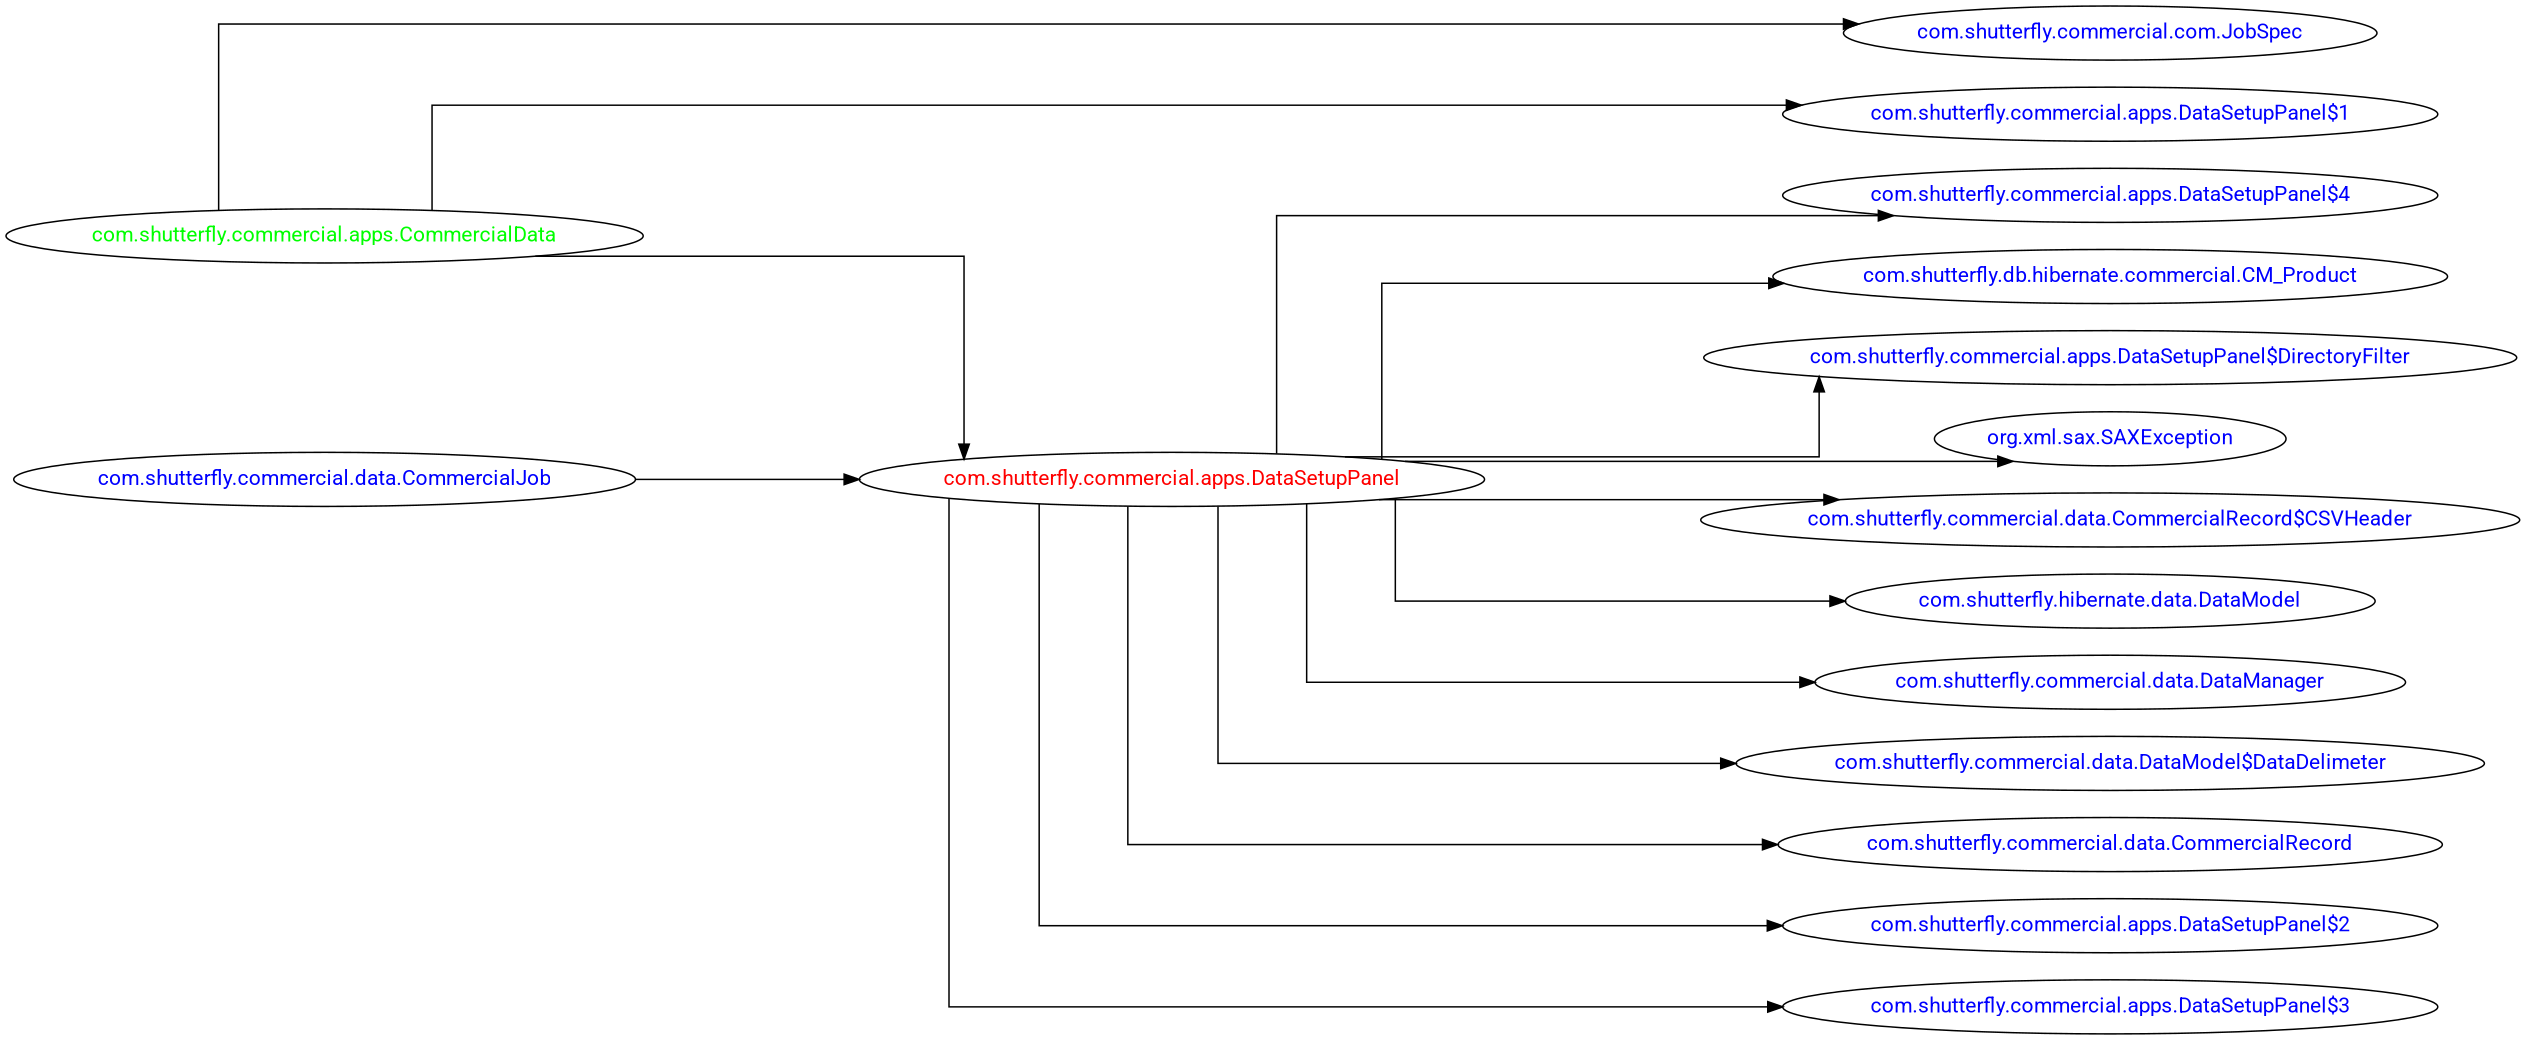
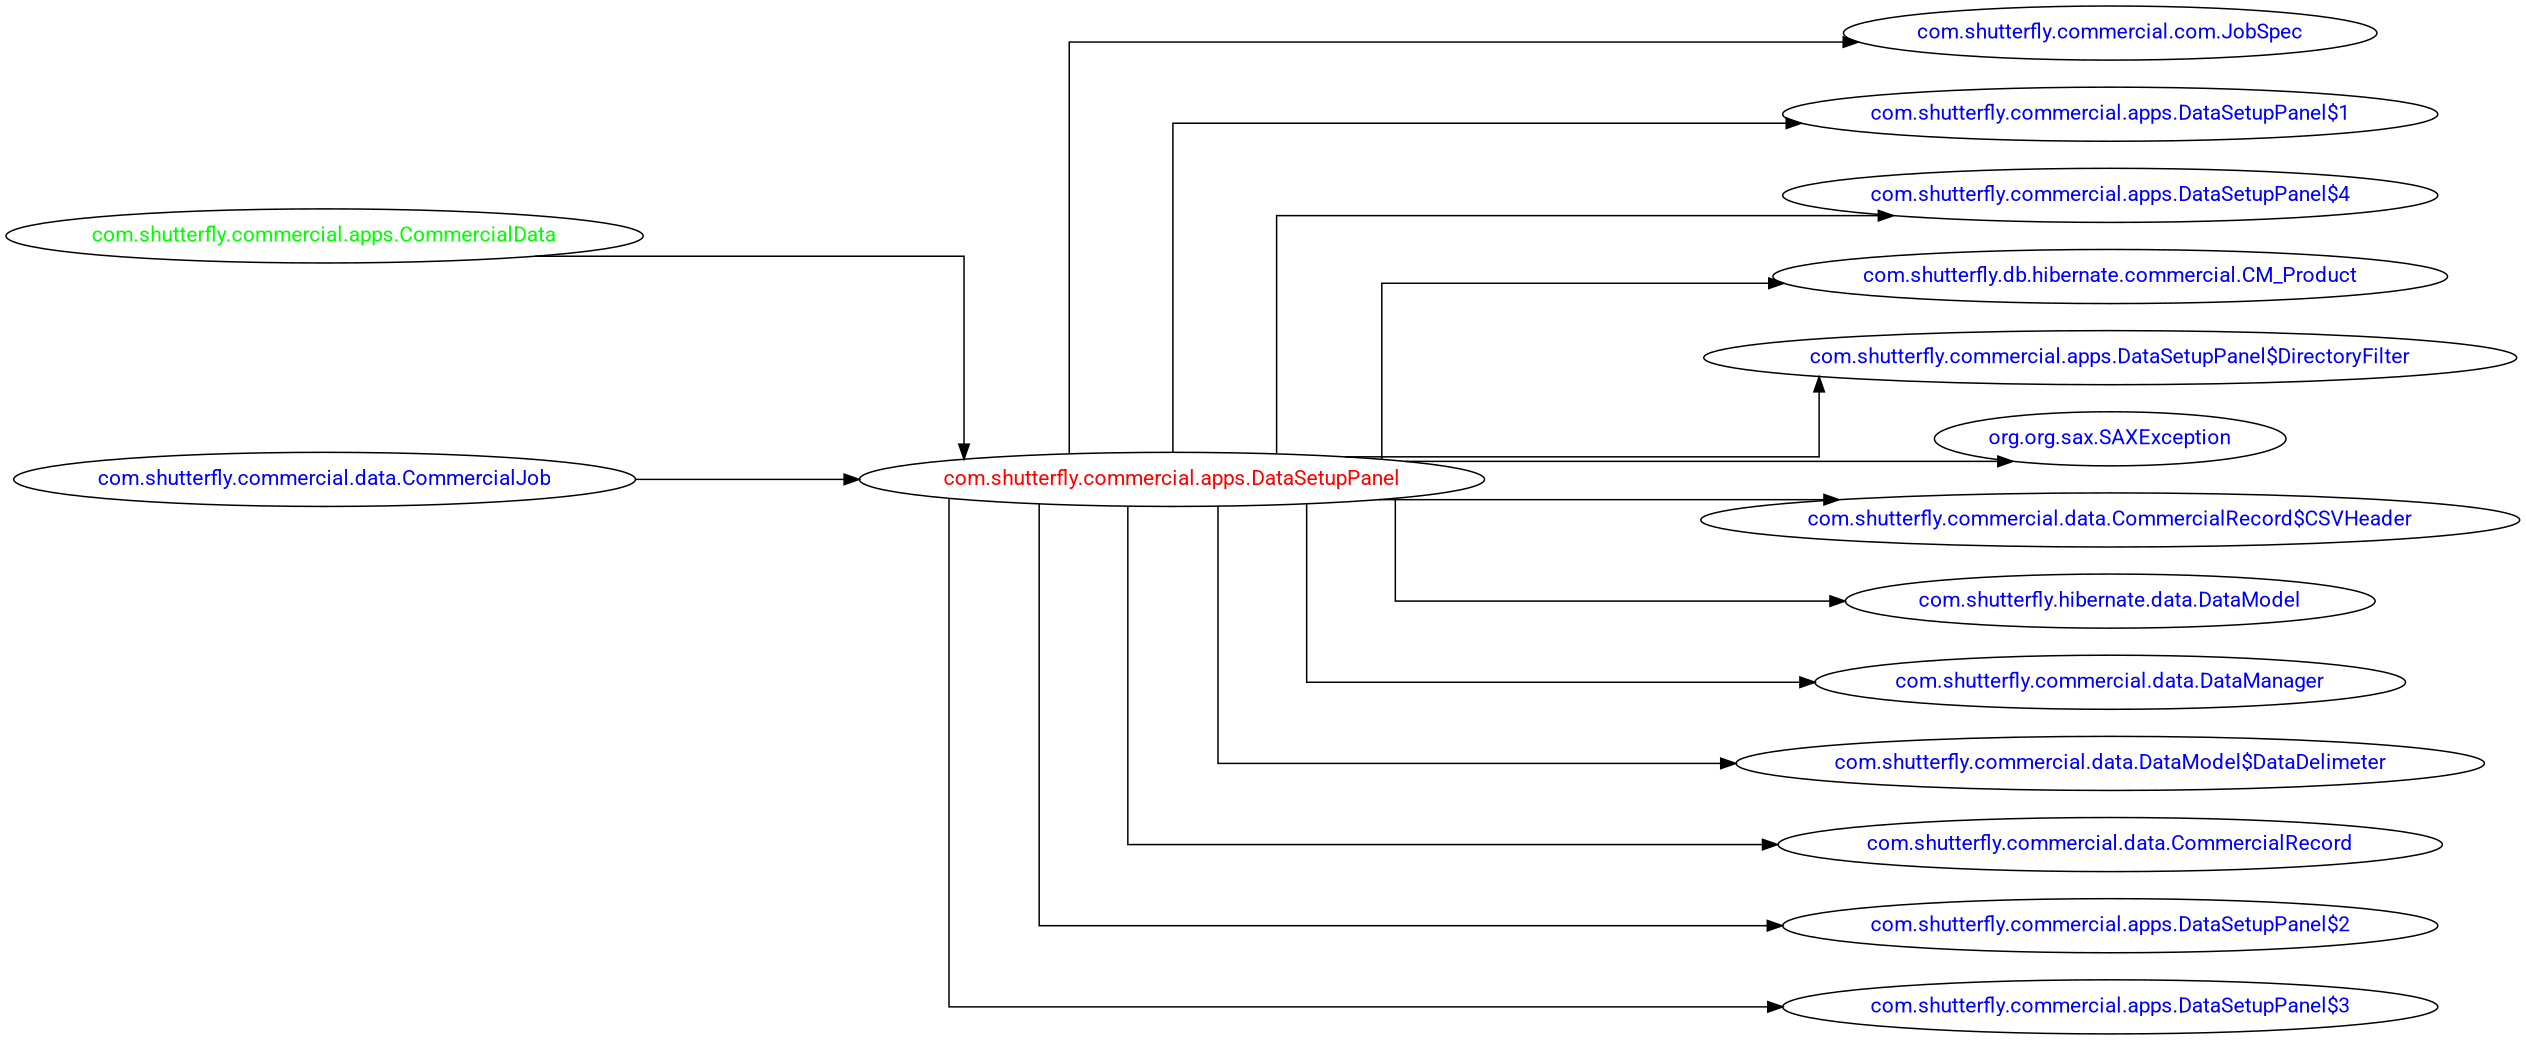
(938, 24) -> (1251, 42)
(1057, 105) -> (1315, 123)
(2110, 439) -> (2110, 439)
